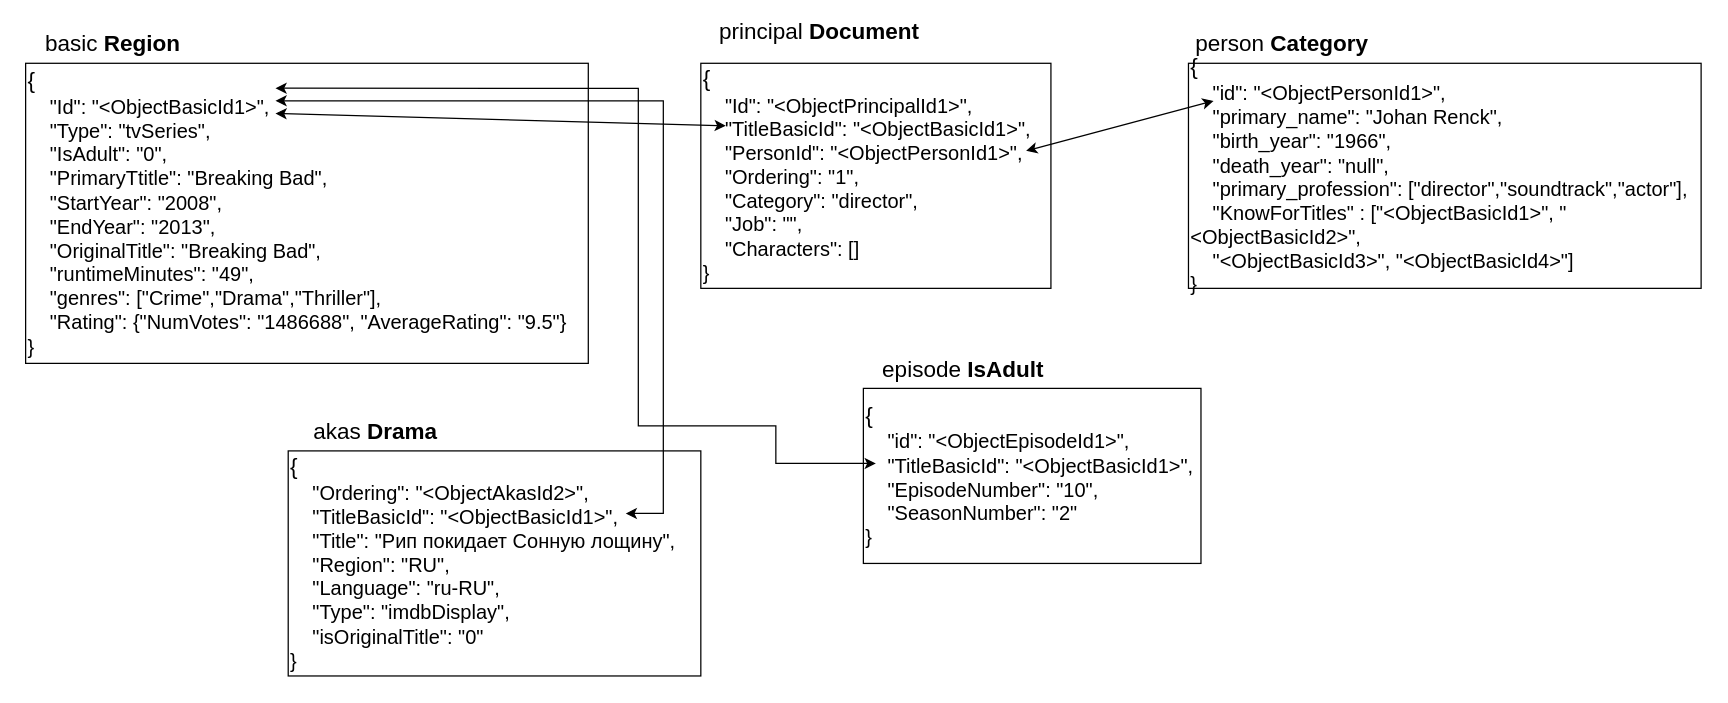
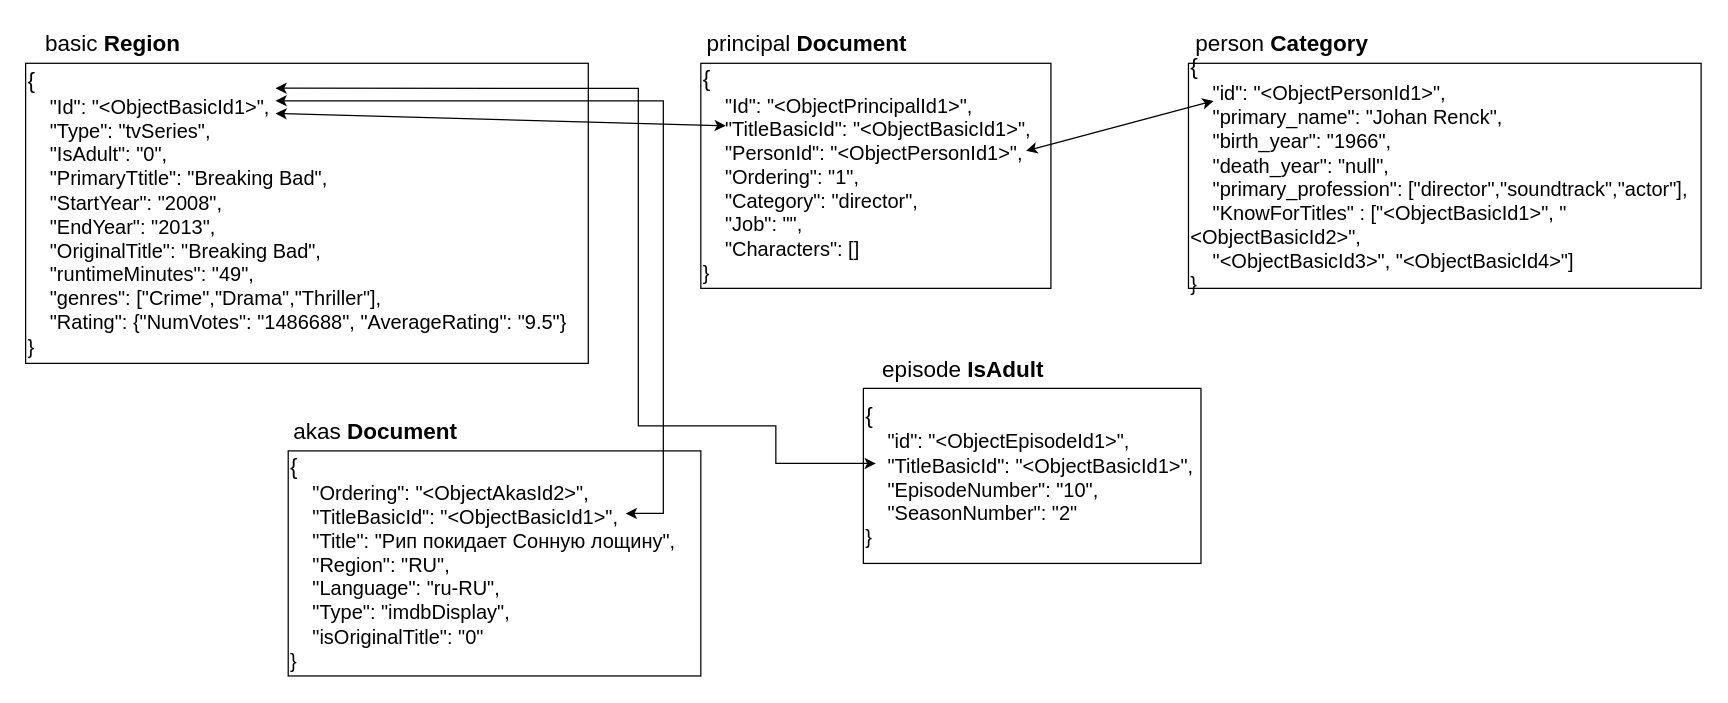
(819, 32) -> (807, 44)
(376, 432) -> (376, 432)
